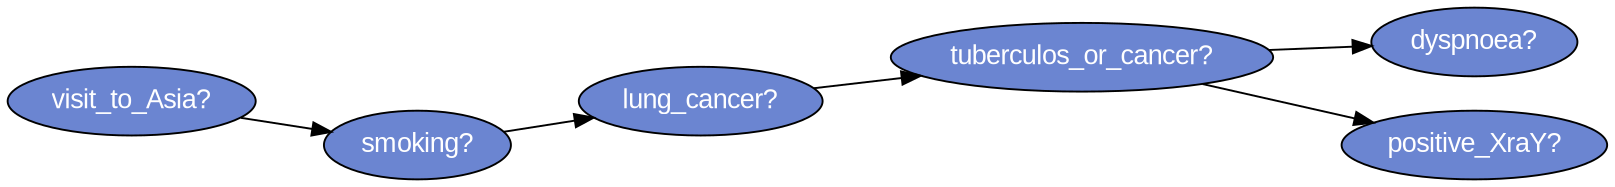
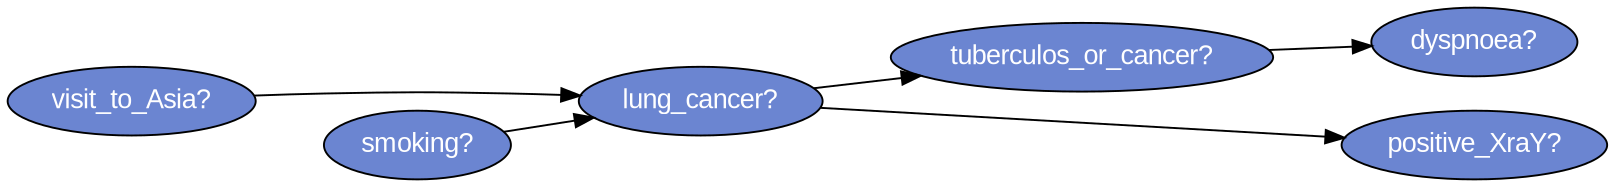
(1279, 101) -> (1073, 122)
(277, 123) -> (408, 92)
